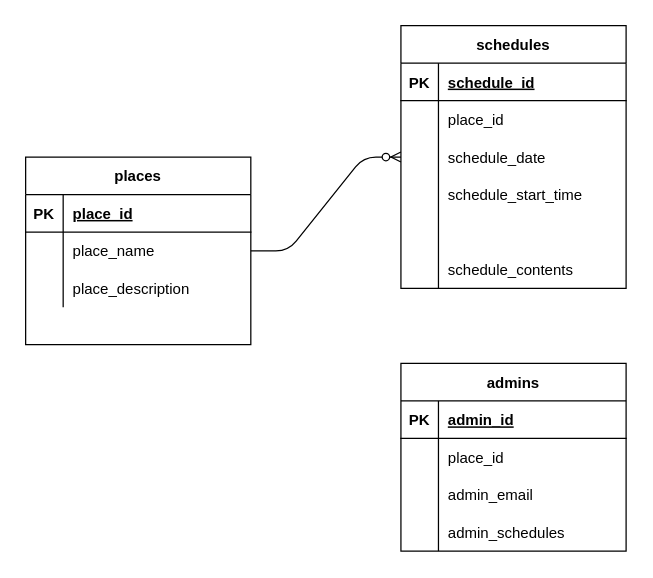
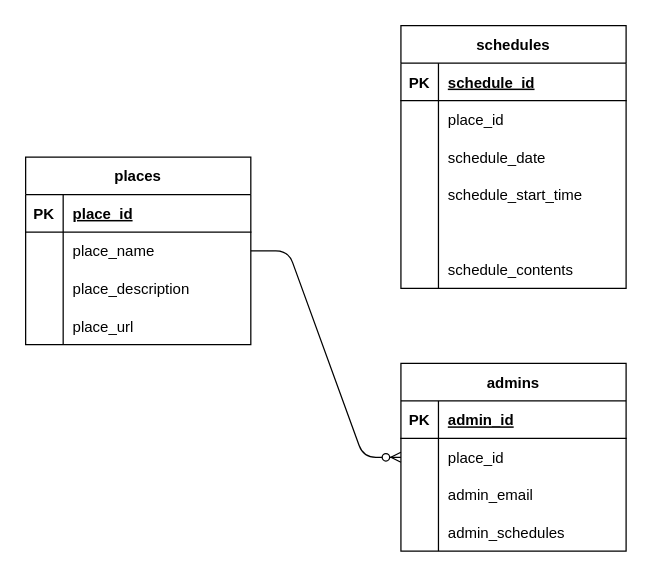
(335, 192) -> none
none -> (157, 326)
none -> (330, 367)
